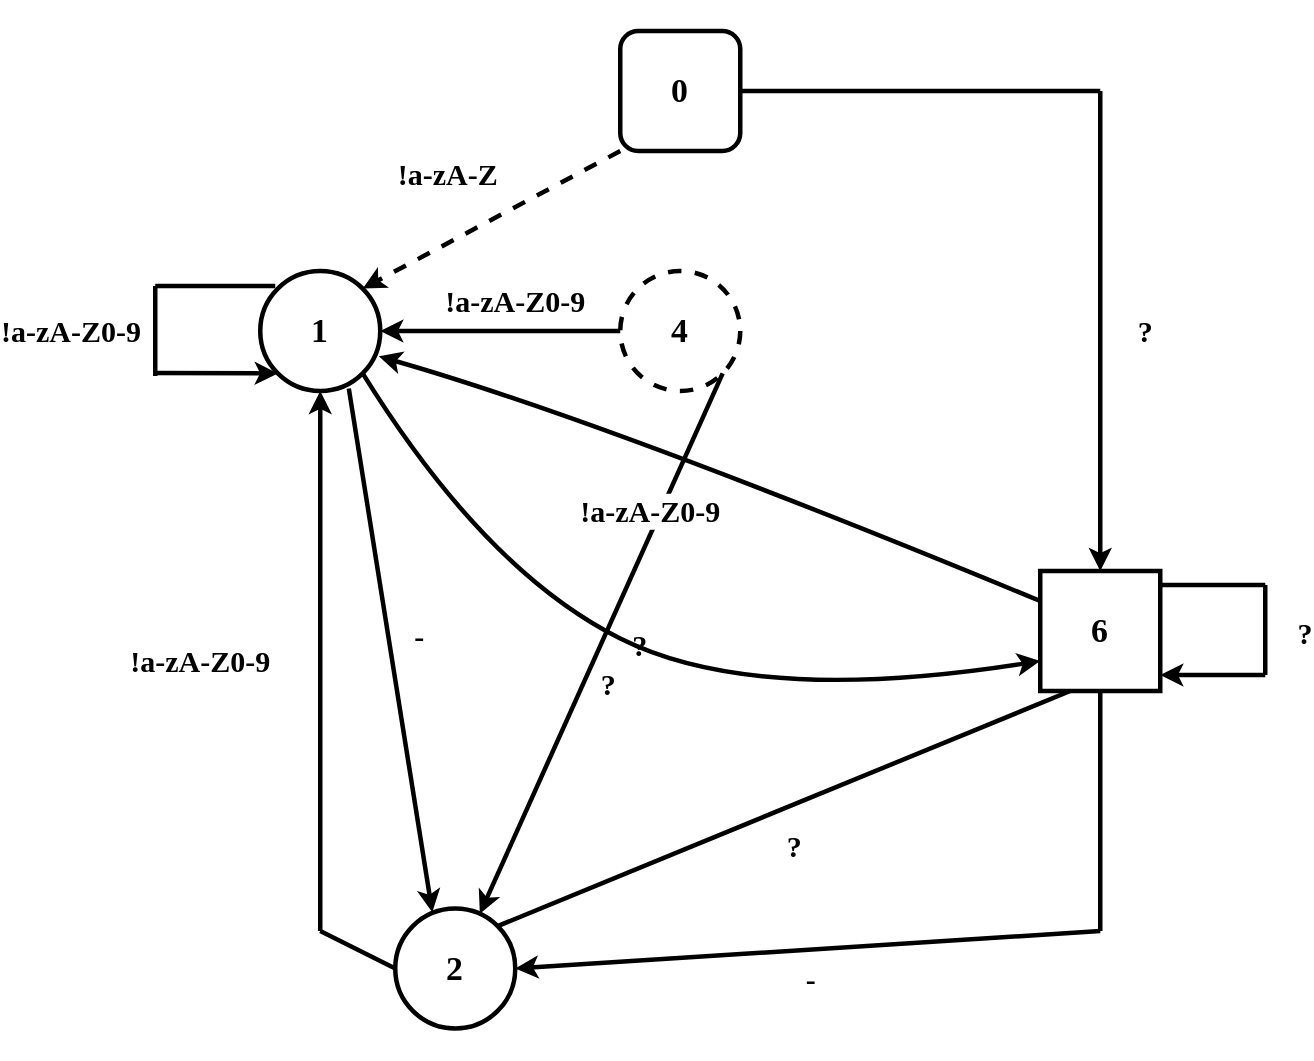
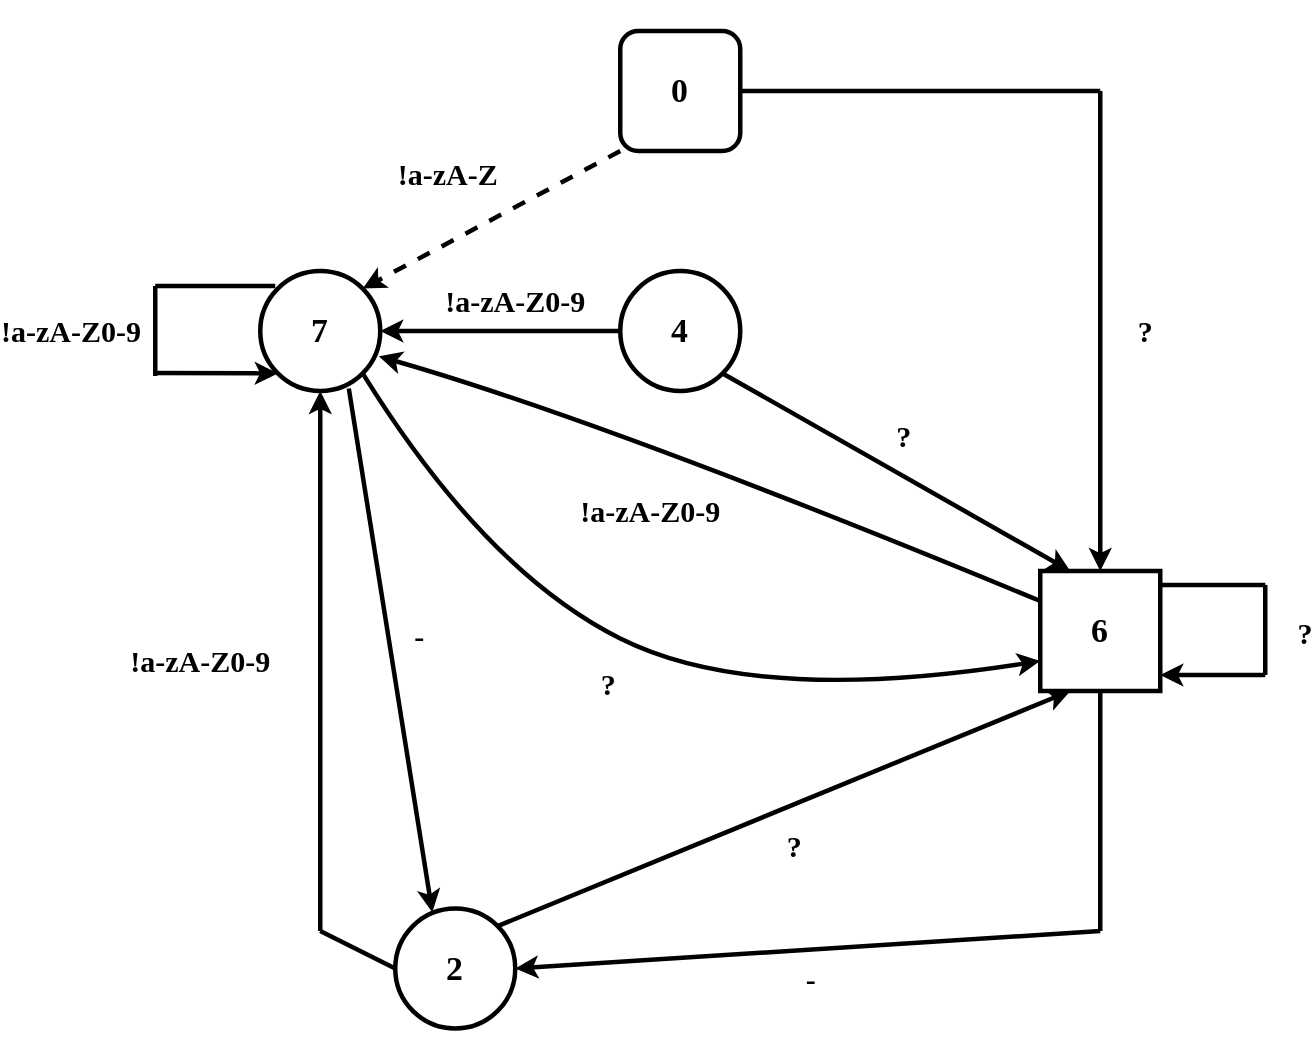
(320, 331) -> (320, 331)
(680, 331) -> (680, 331)
(1061, 695) -> (1053, 698)
(570, 714) -> (890, 468)
